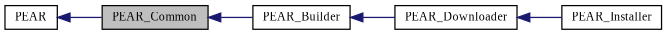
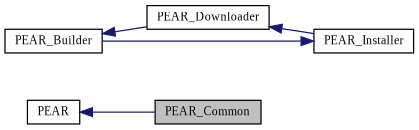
(237, 17) -> (201, 41)
